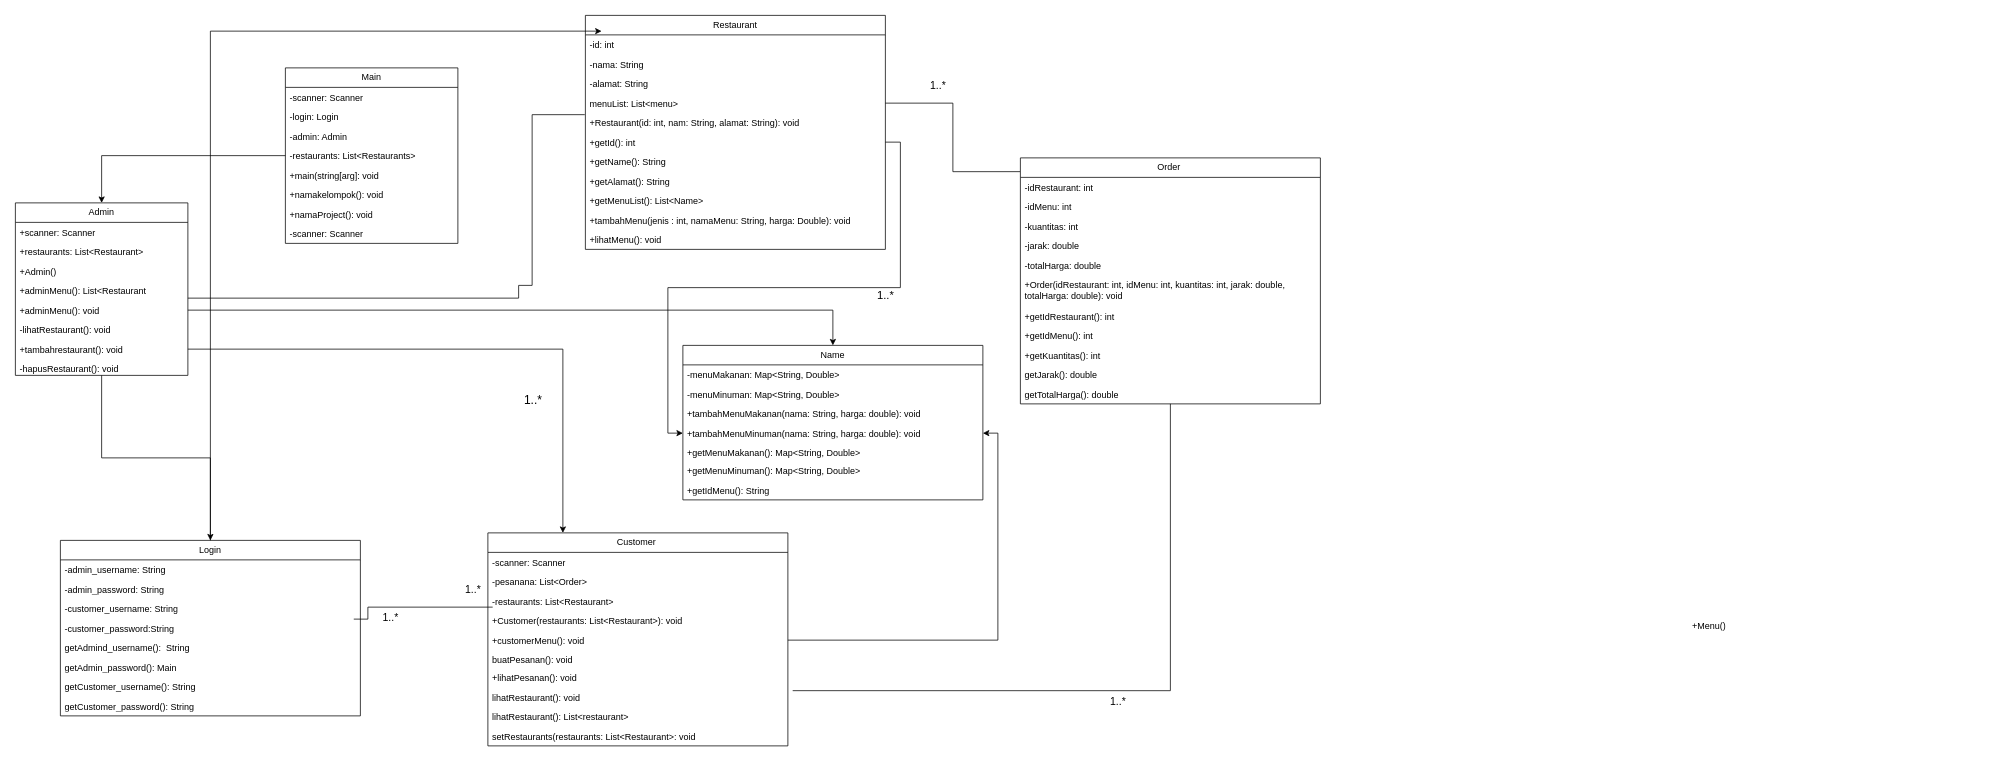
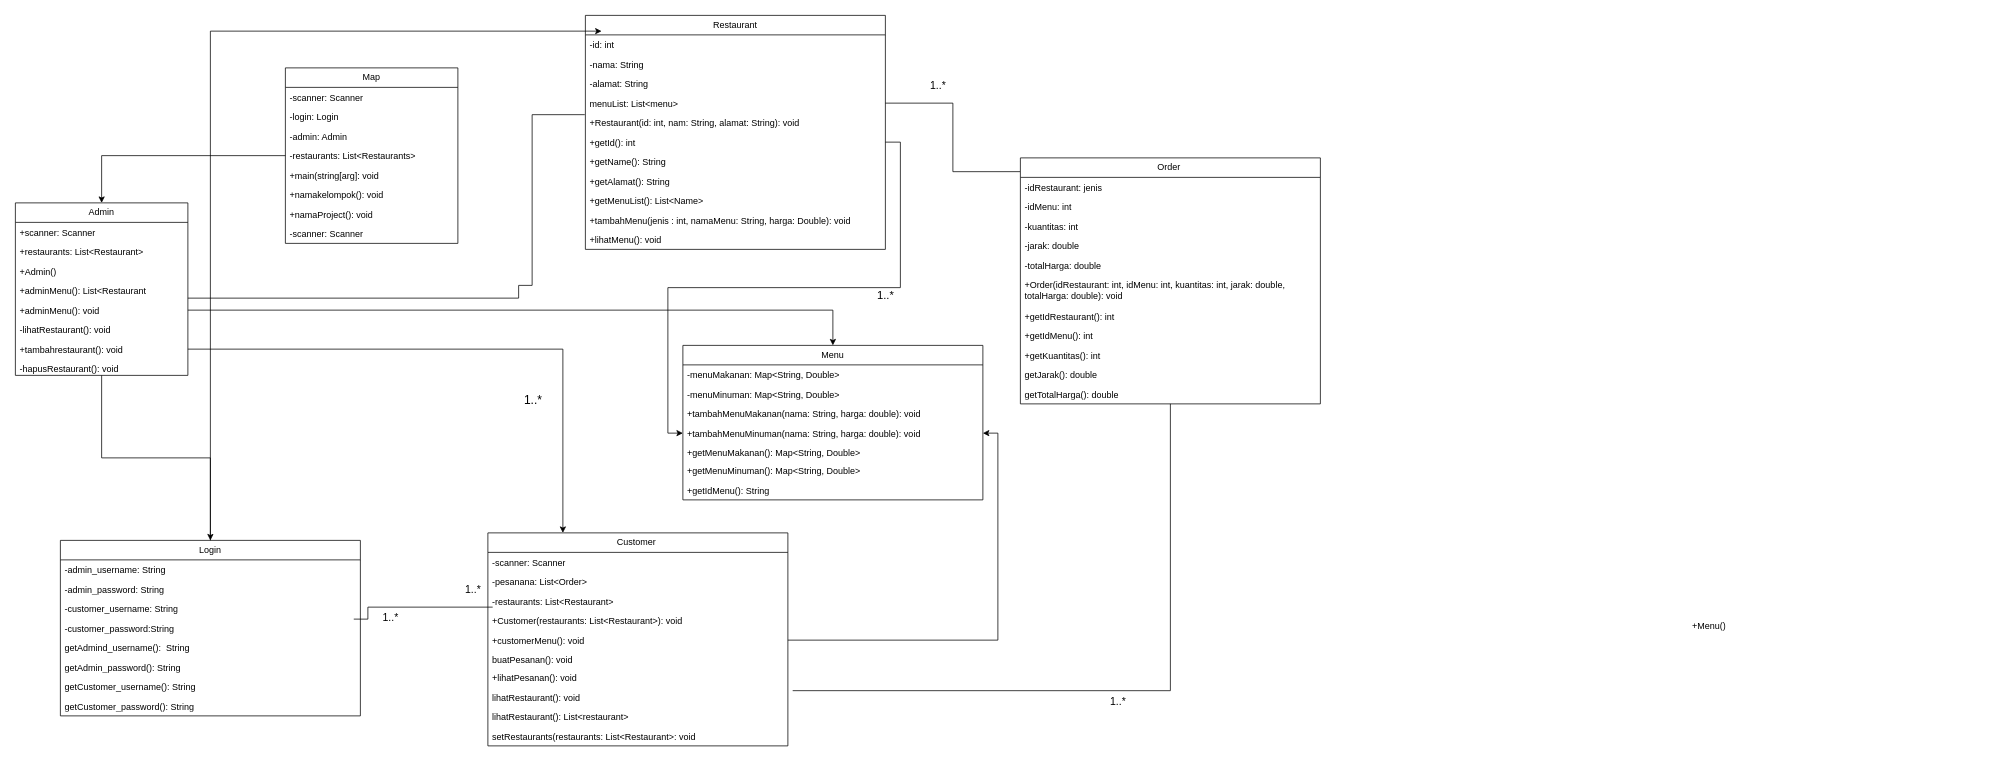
(372, 78) -> (372, 78)
(1066, 188) -> (1071, 188)
(833, 355) -> (833, 355)
(123, 668) -> (128, 668)
